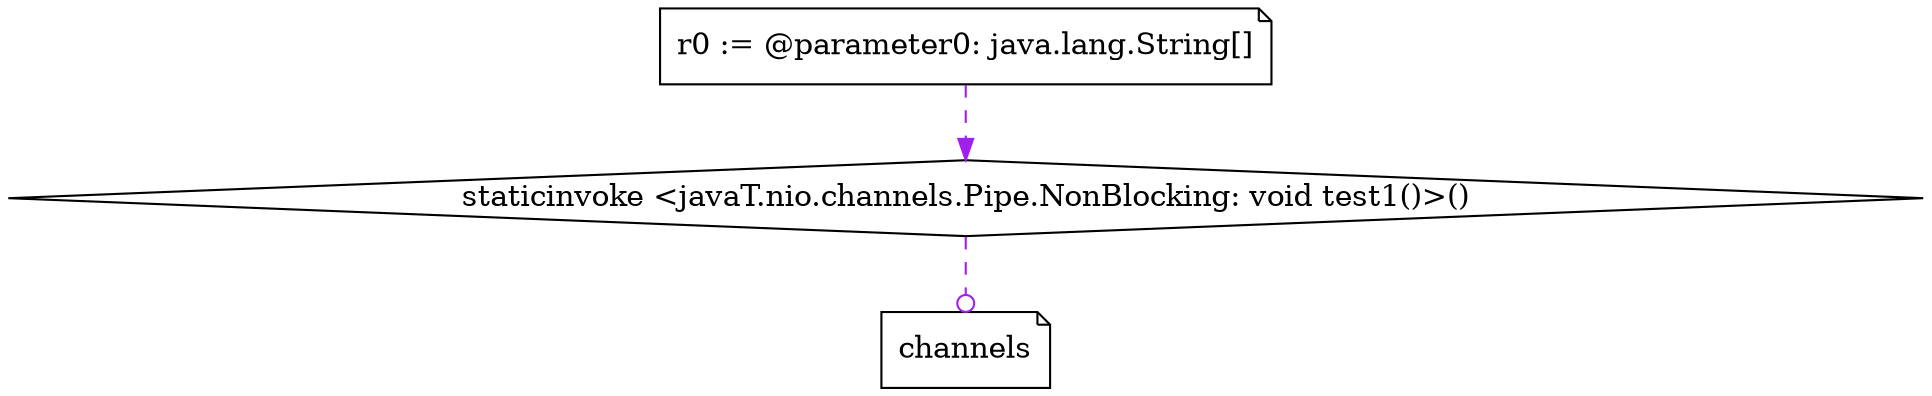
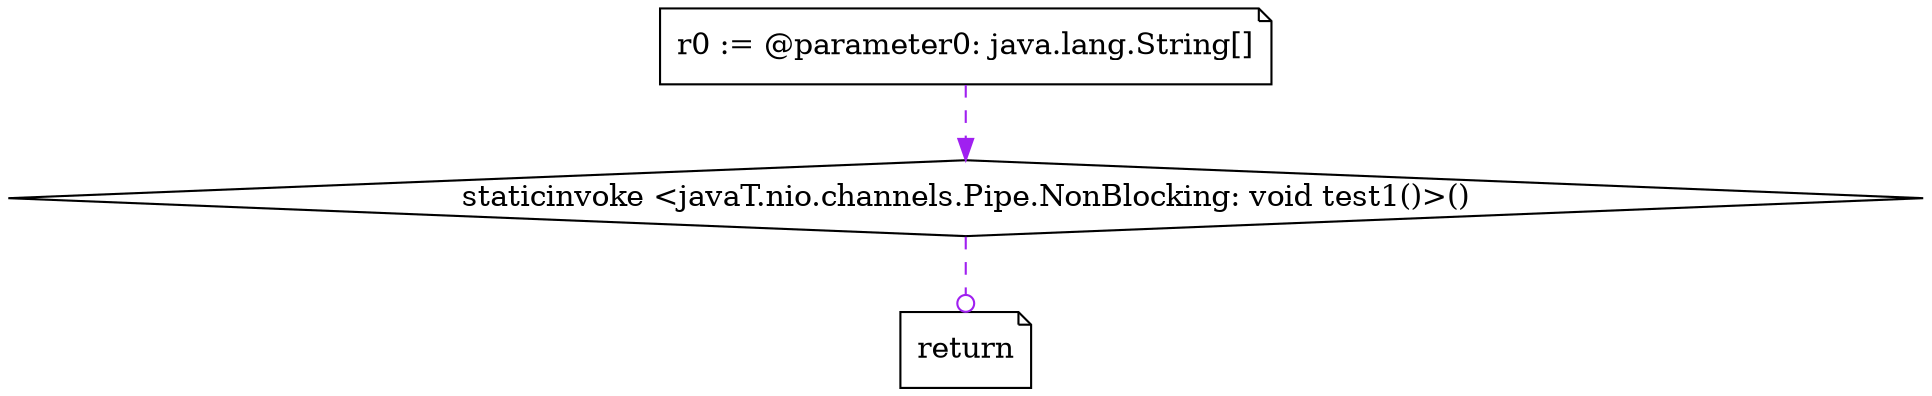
(966, 350) -> (966, 350)
